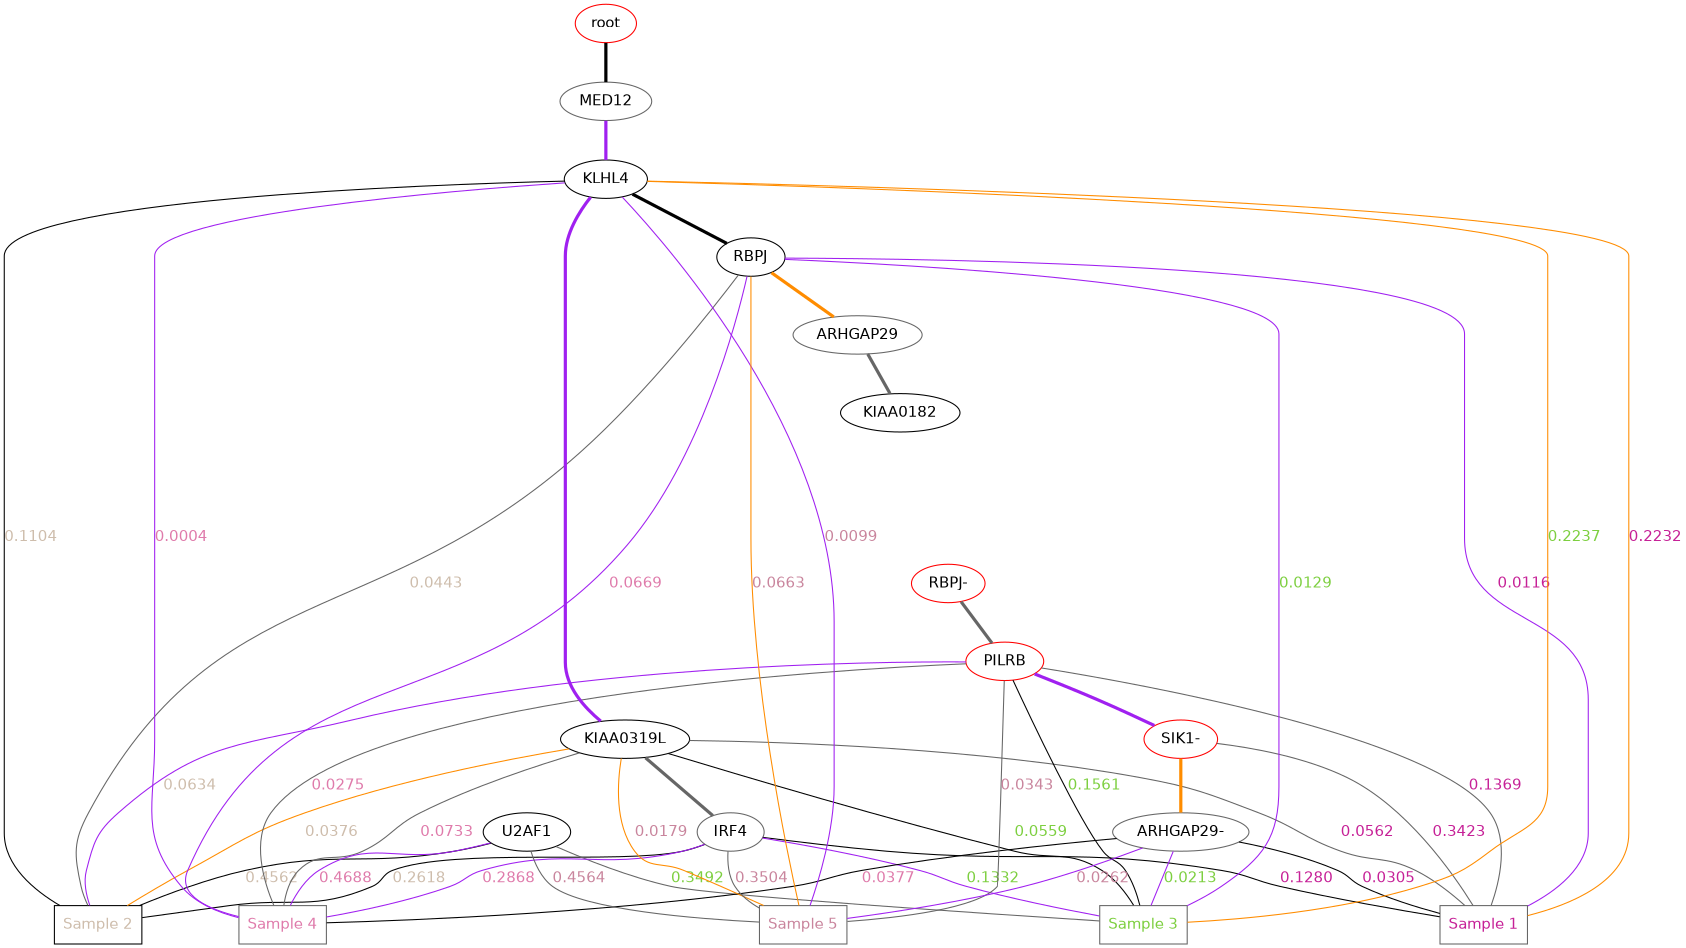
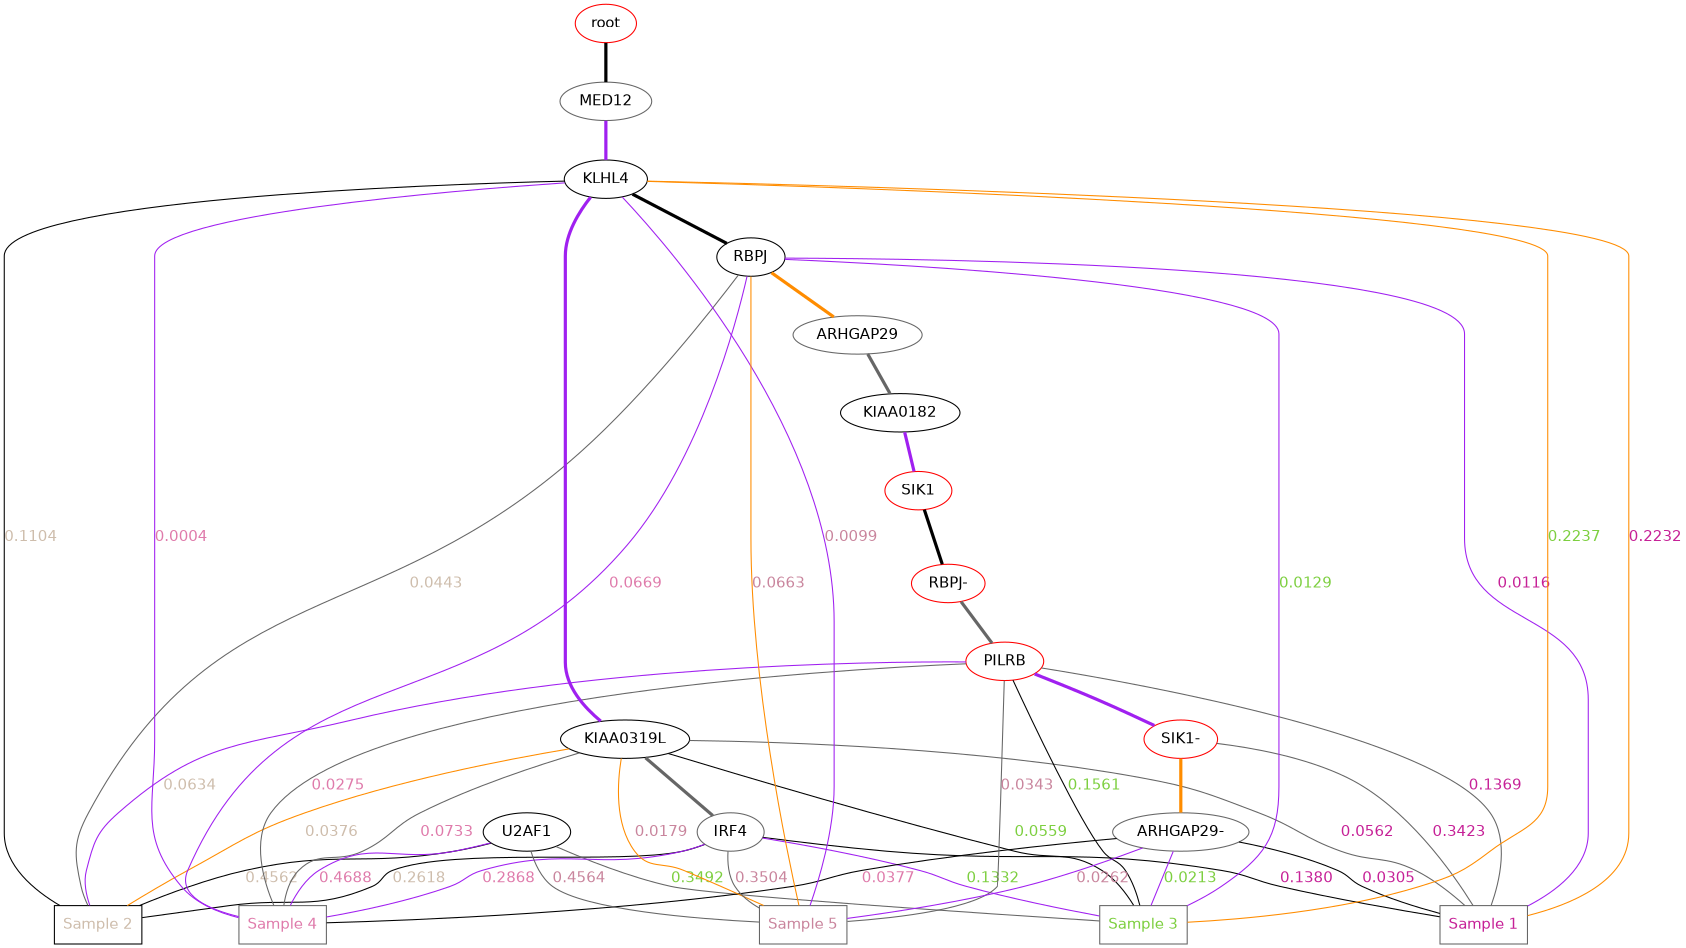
none -> (918, 491)
(1307, 878) -> (1307, 878)
